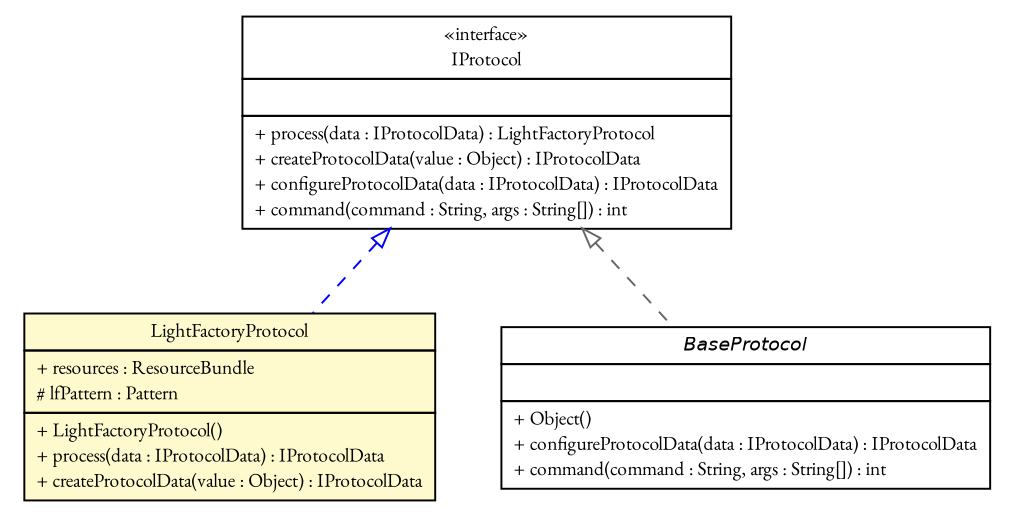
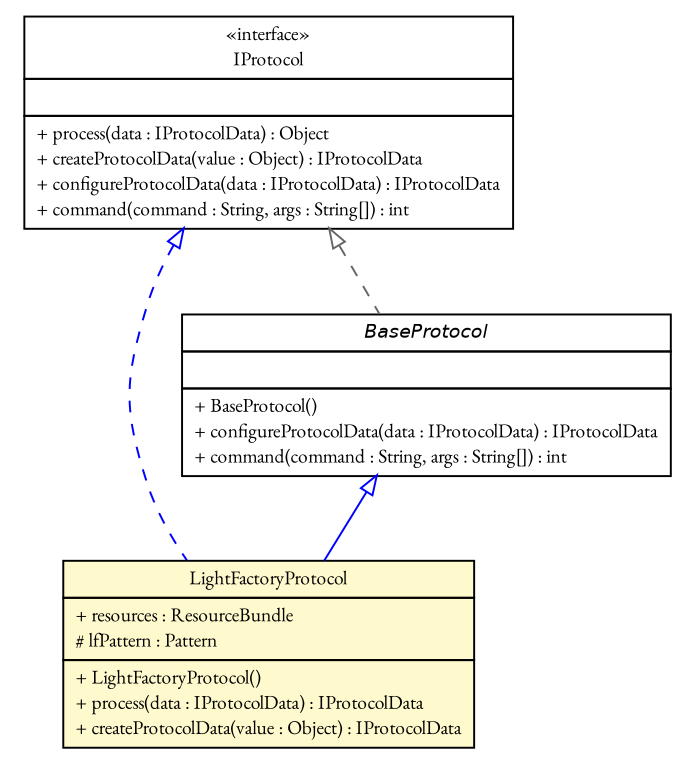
(456, 133) -> (183, 133)
(553, 419) -> (256, 406)
none -> (345, 526)
